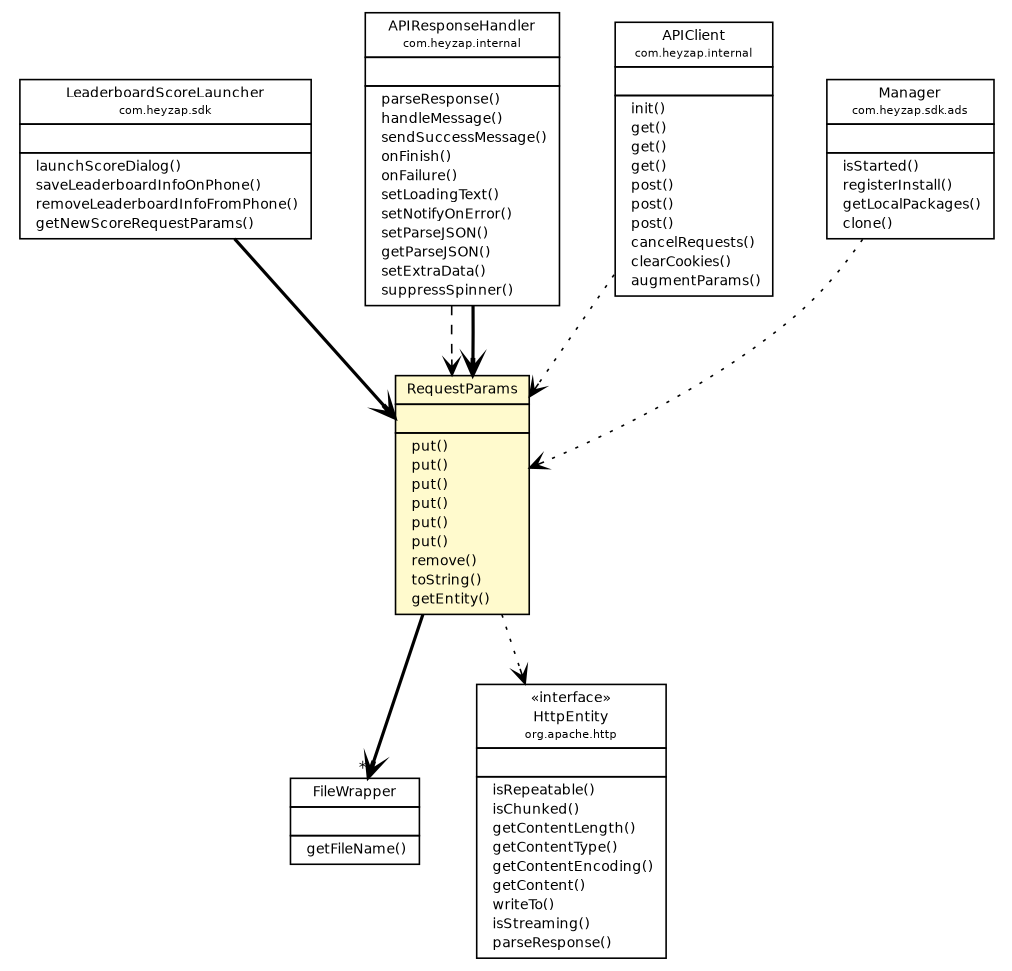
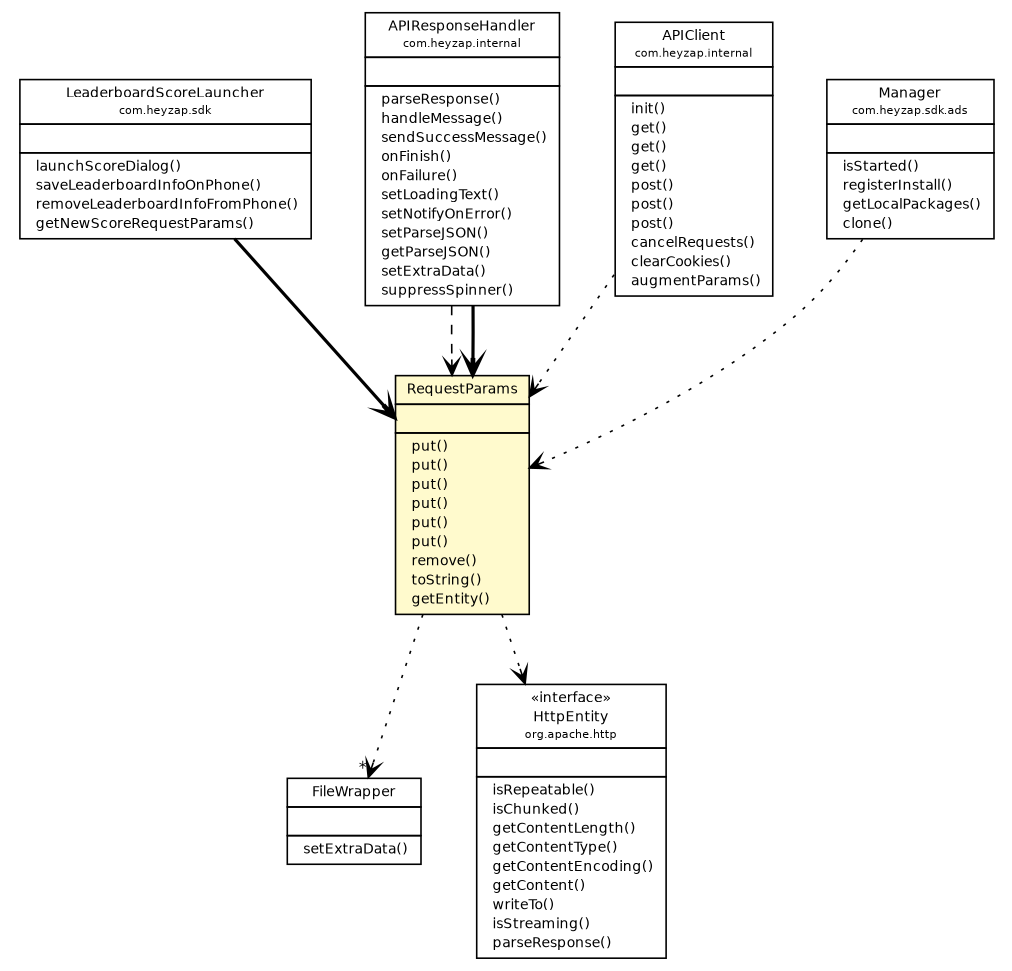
(398, 688) -> (398, 688)
(355, 849) -> (354, 849)
